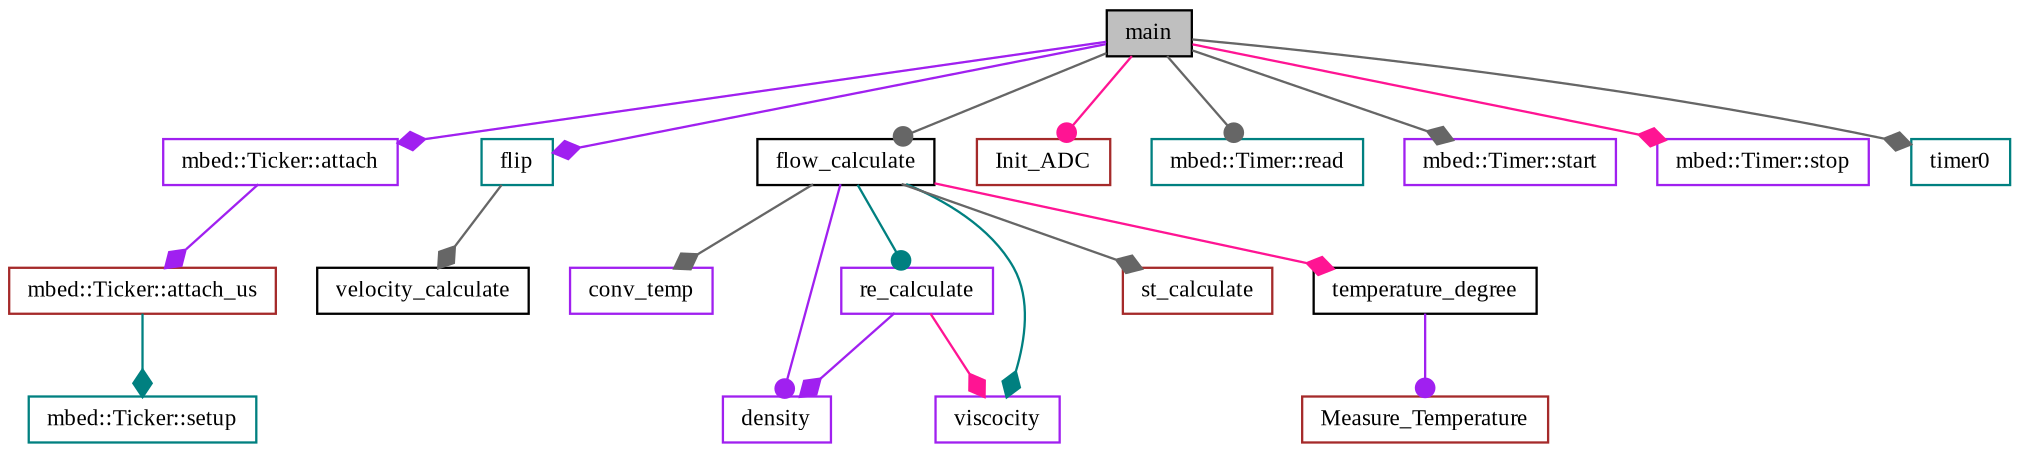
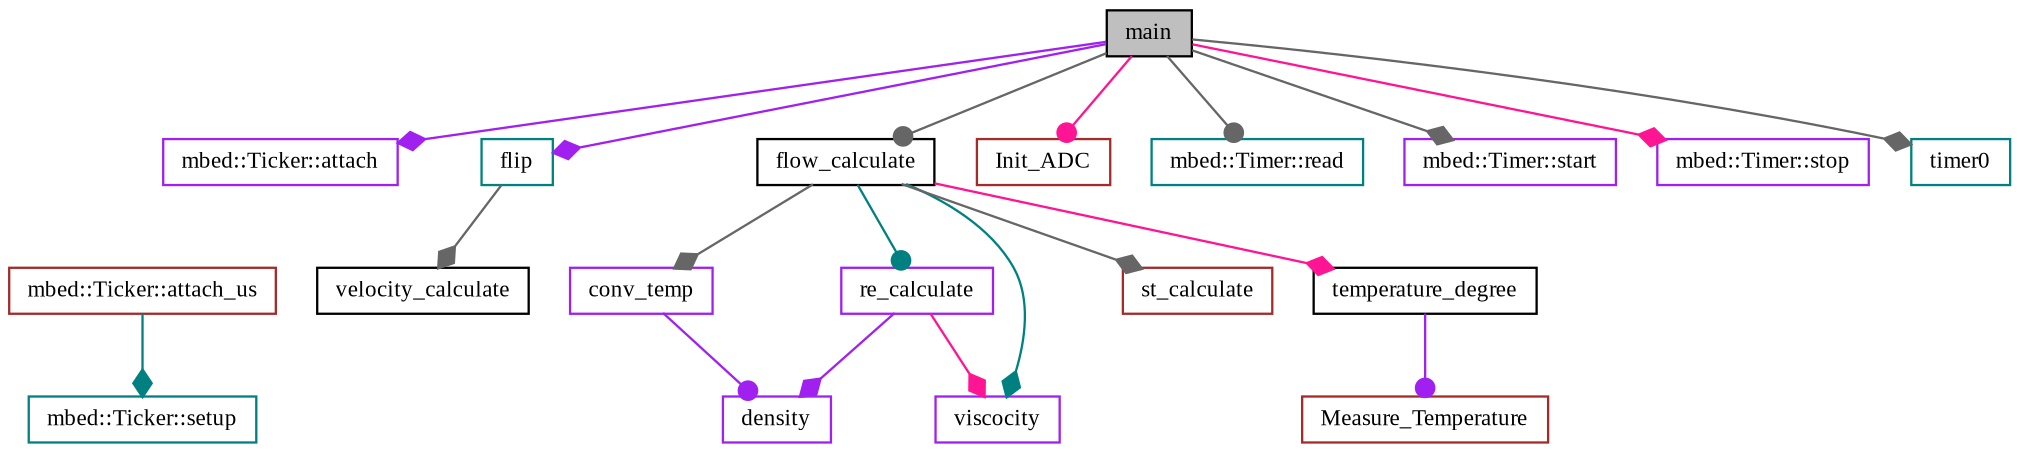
(222, 217) -> none
(814, 282) -> (702, 349)
